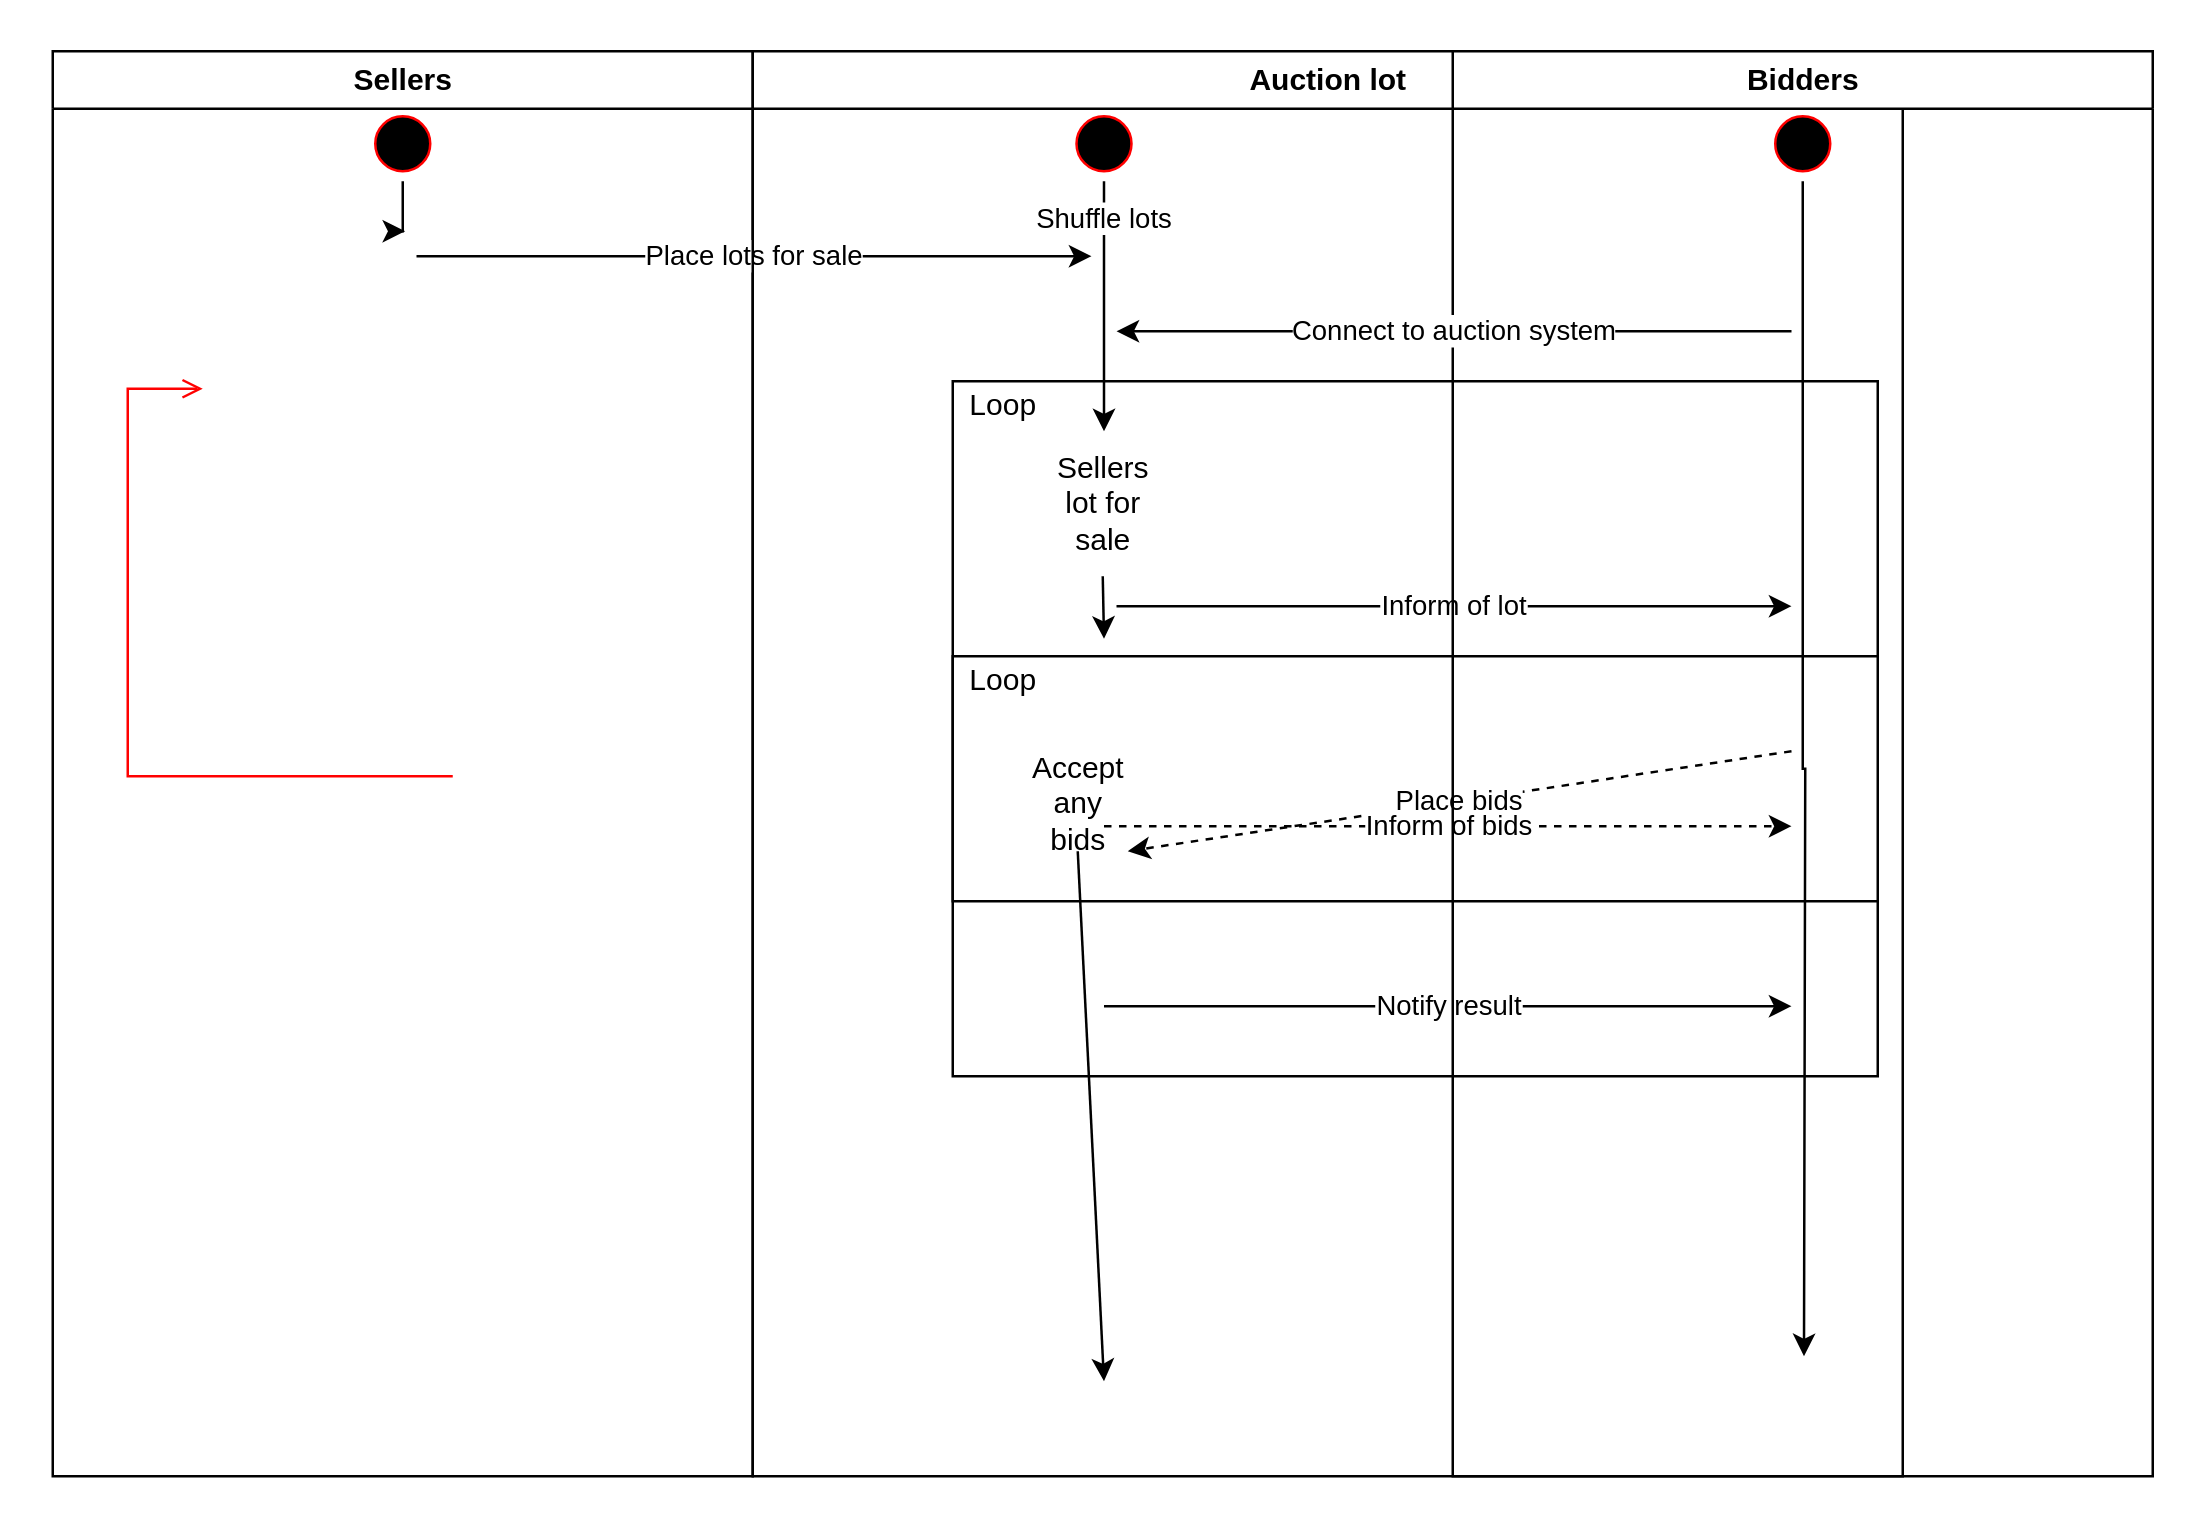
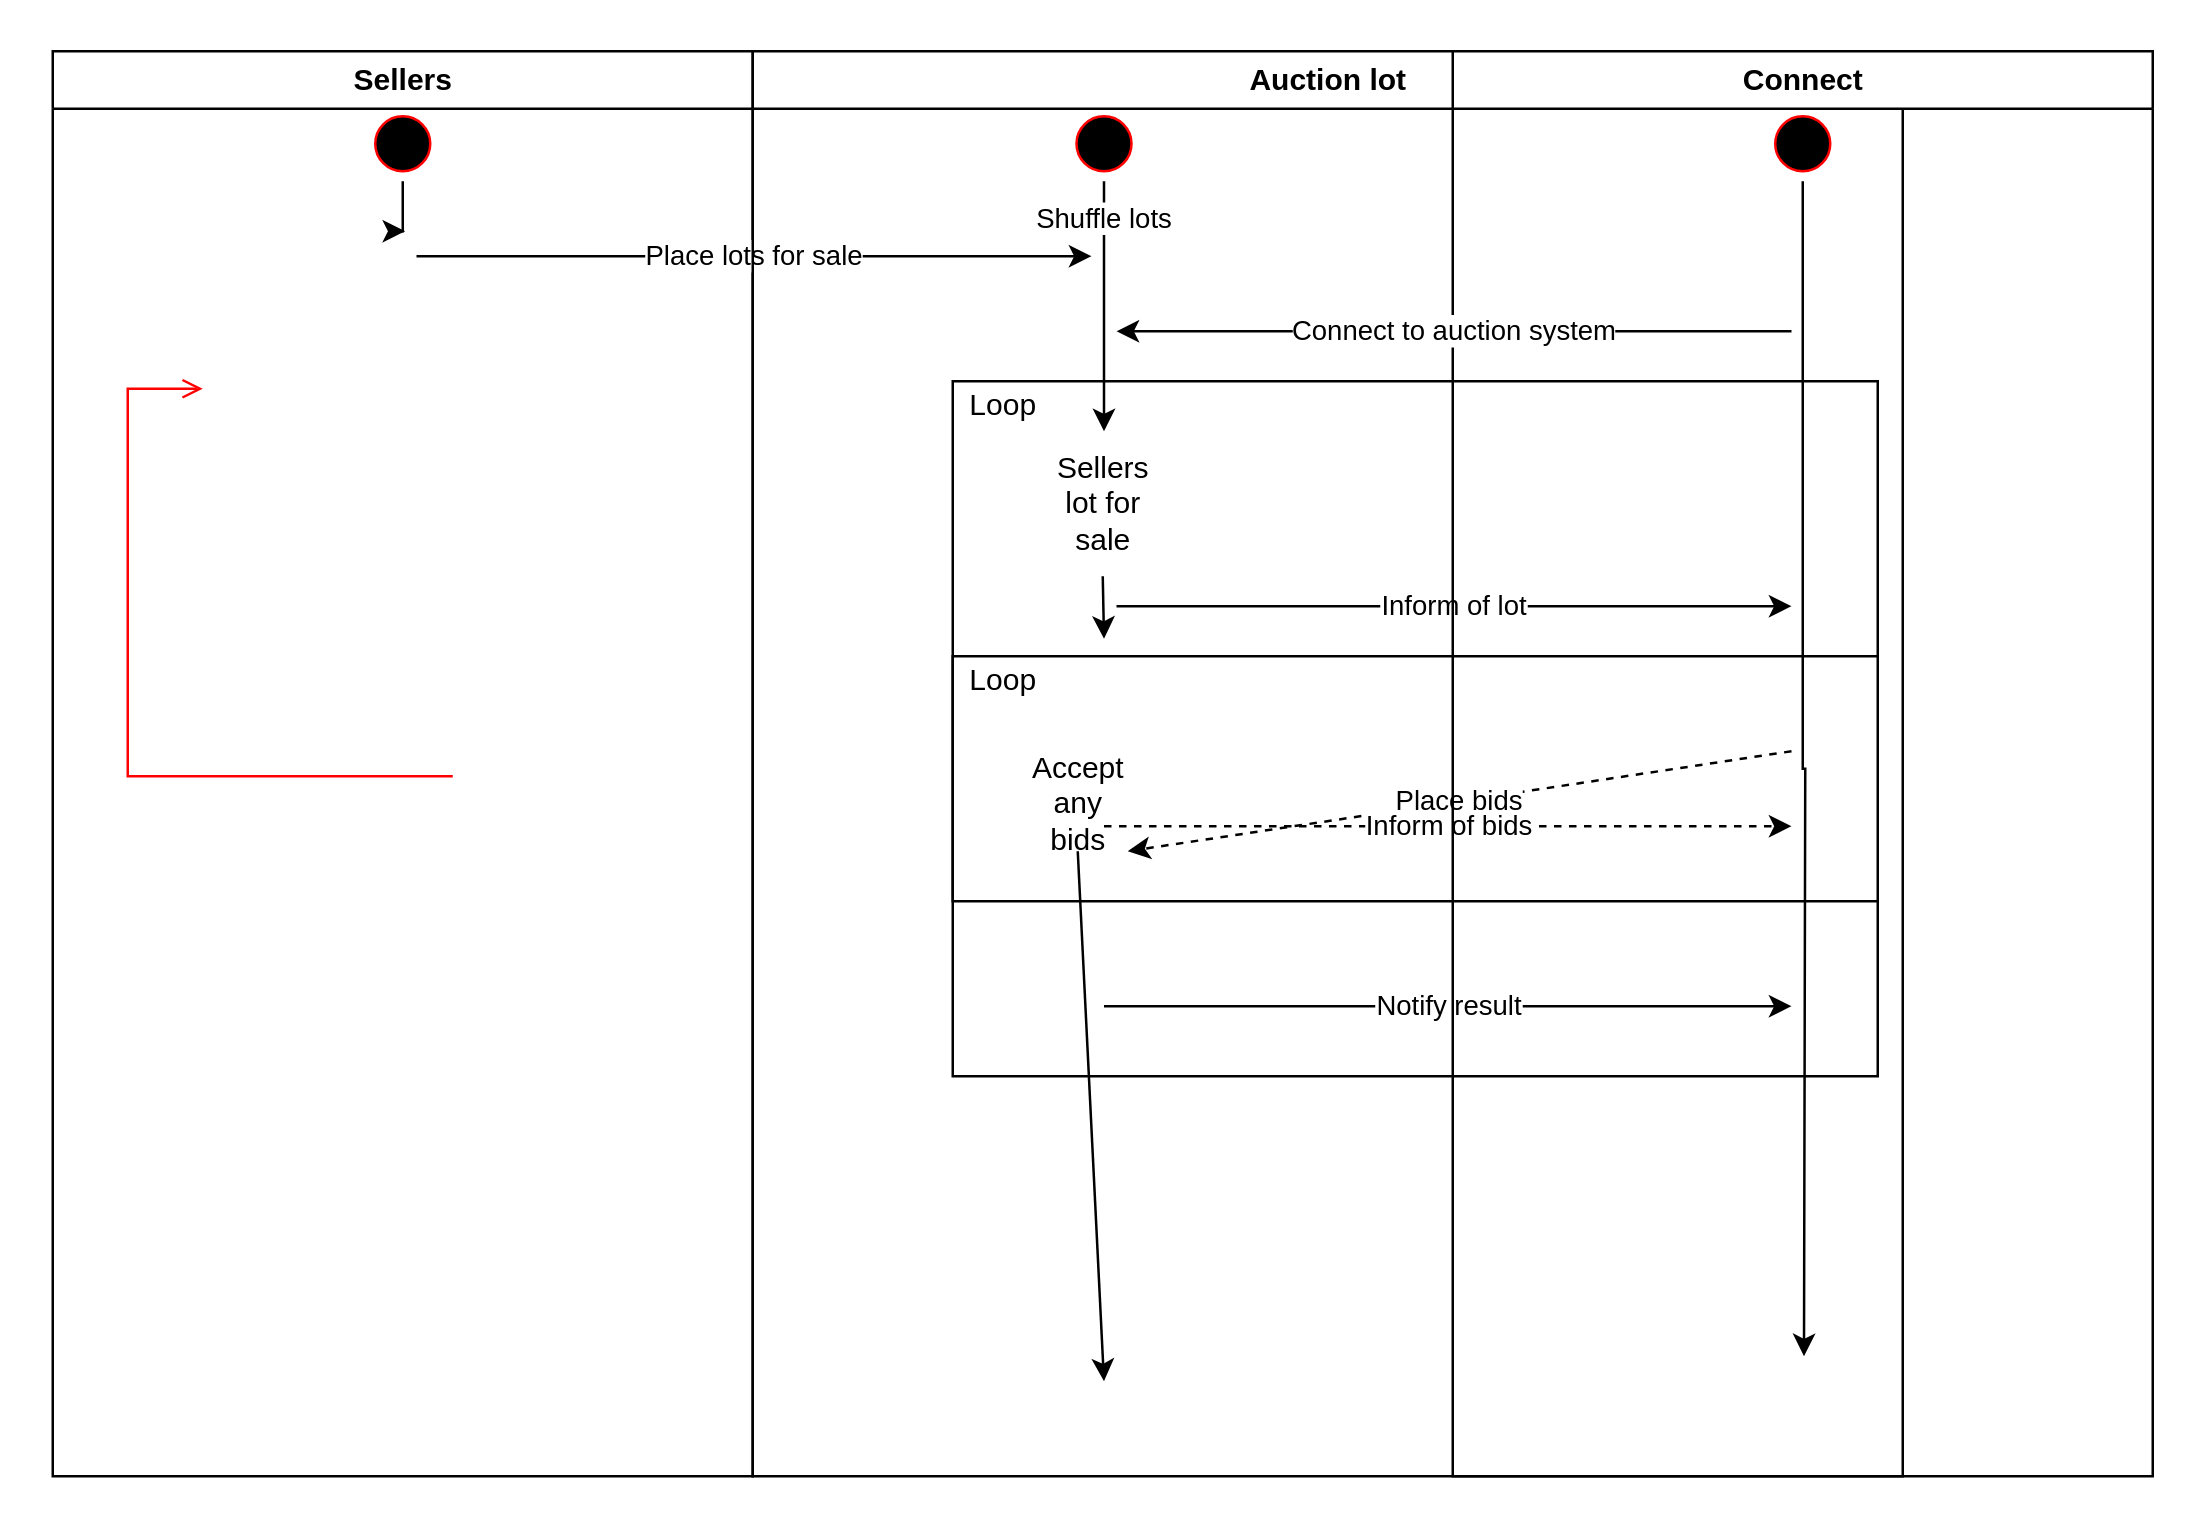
(1804, 81) -> (1804, 81)
